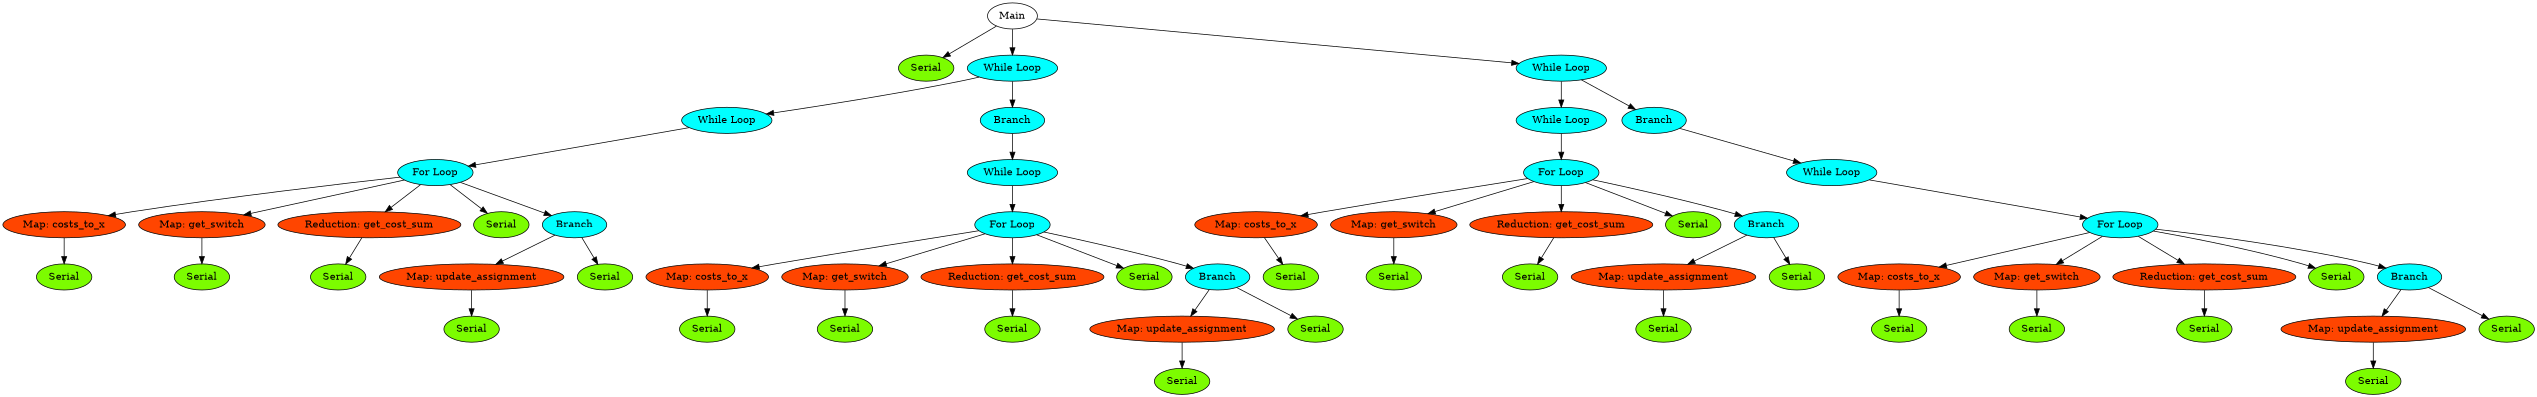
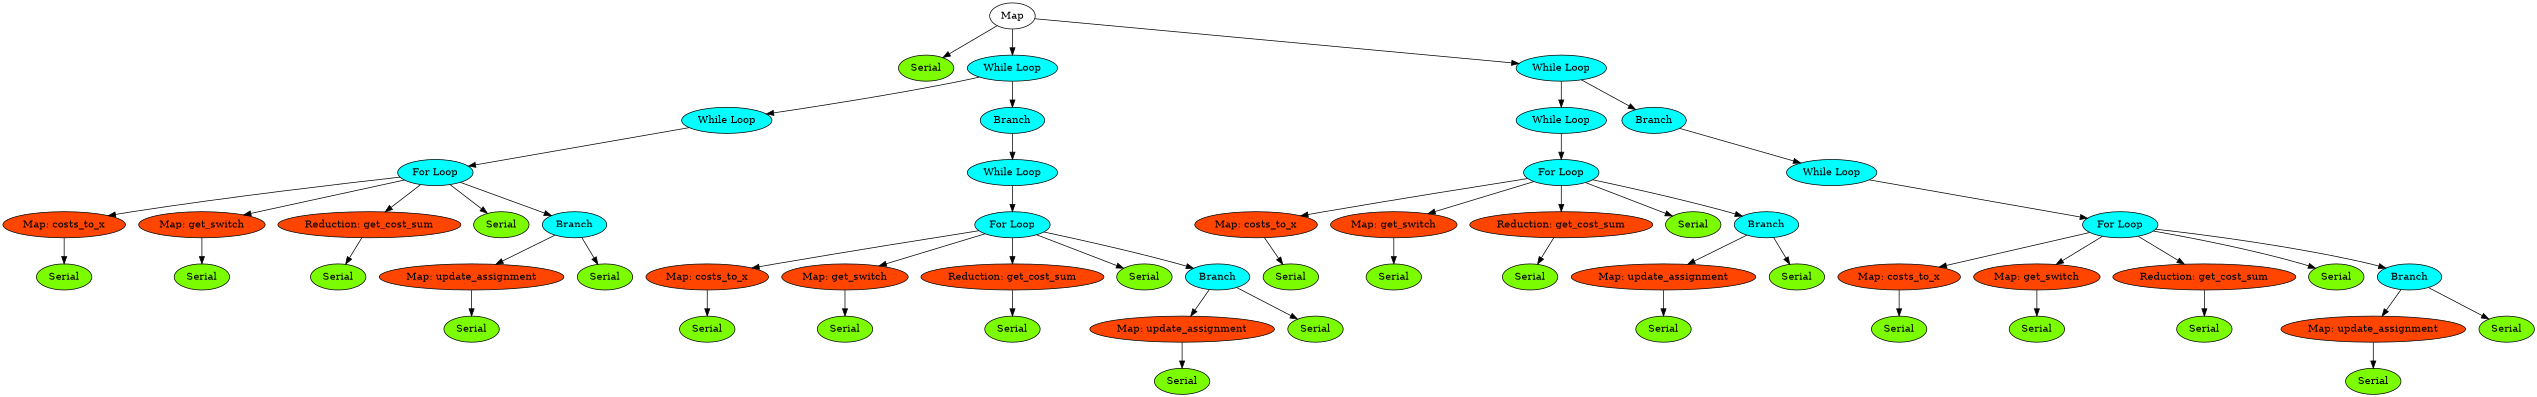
(1012, 16) -> (1012, 16)
